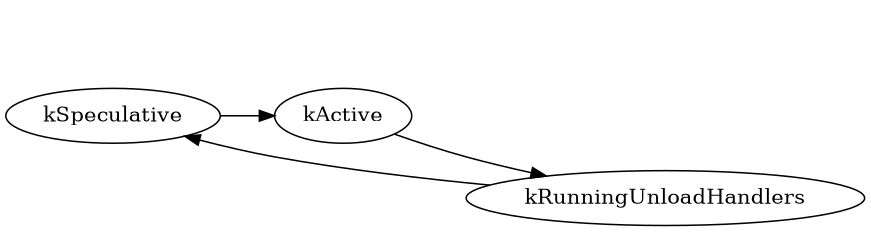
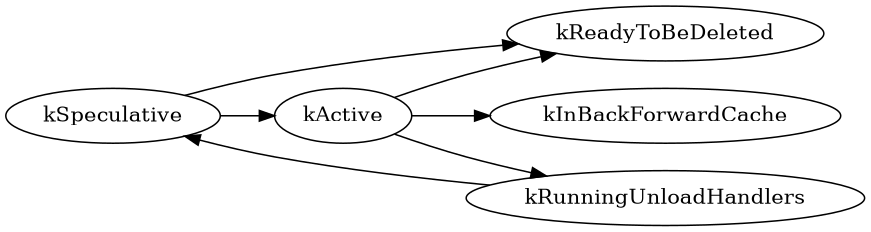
none -> (665, 34)
none -> (665, 116)
